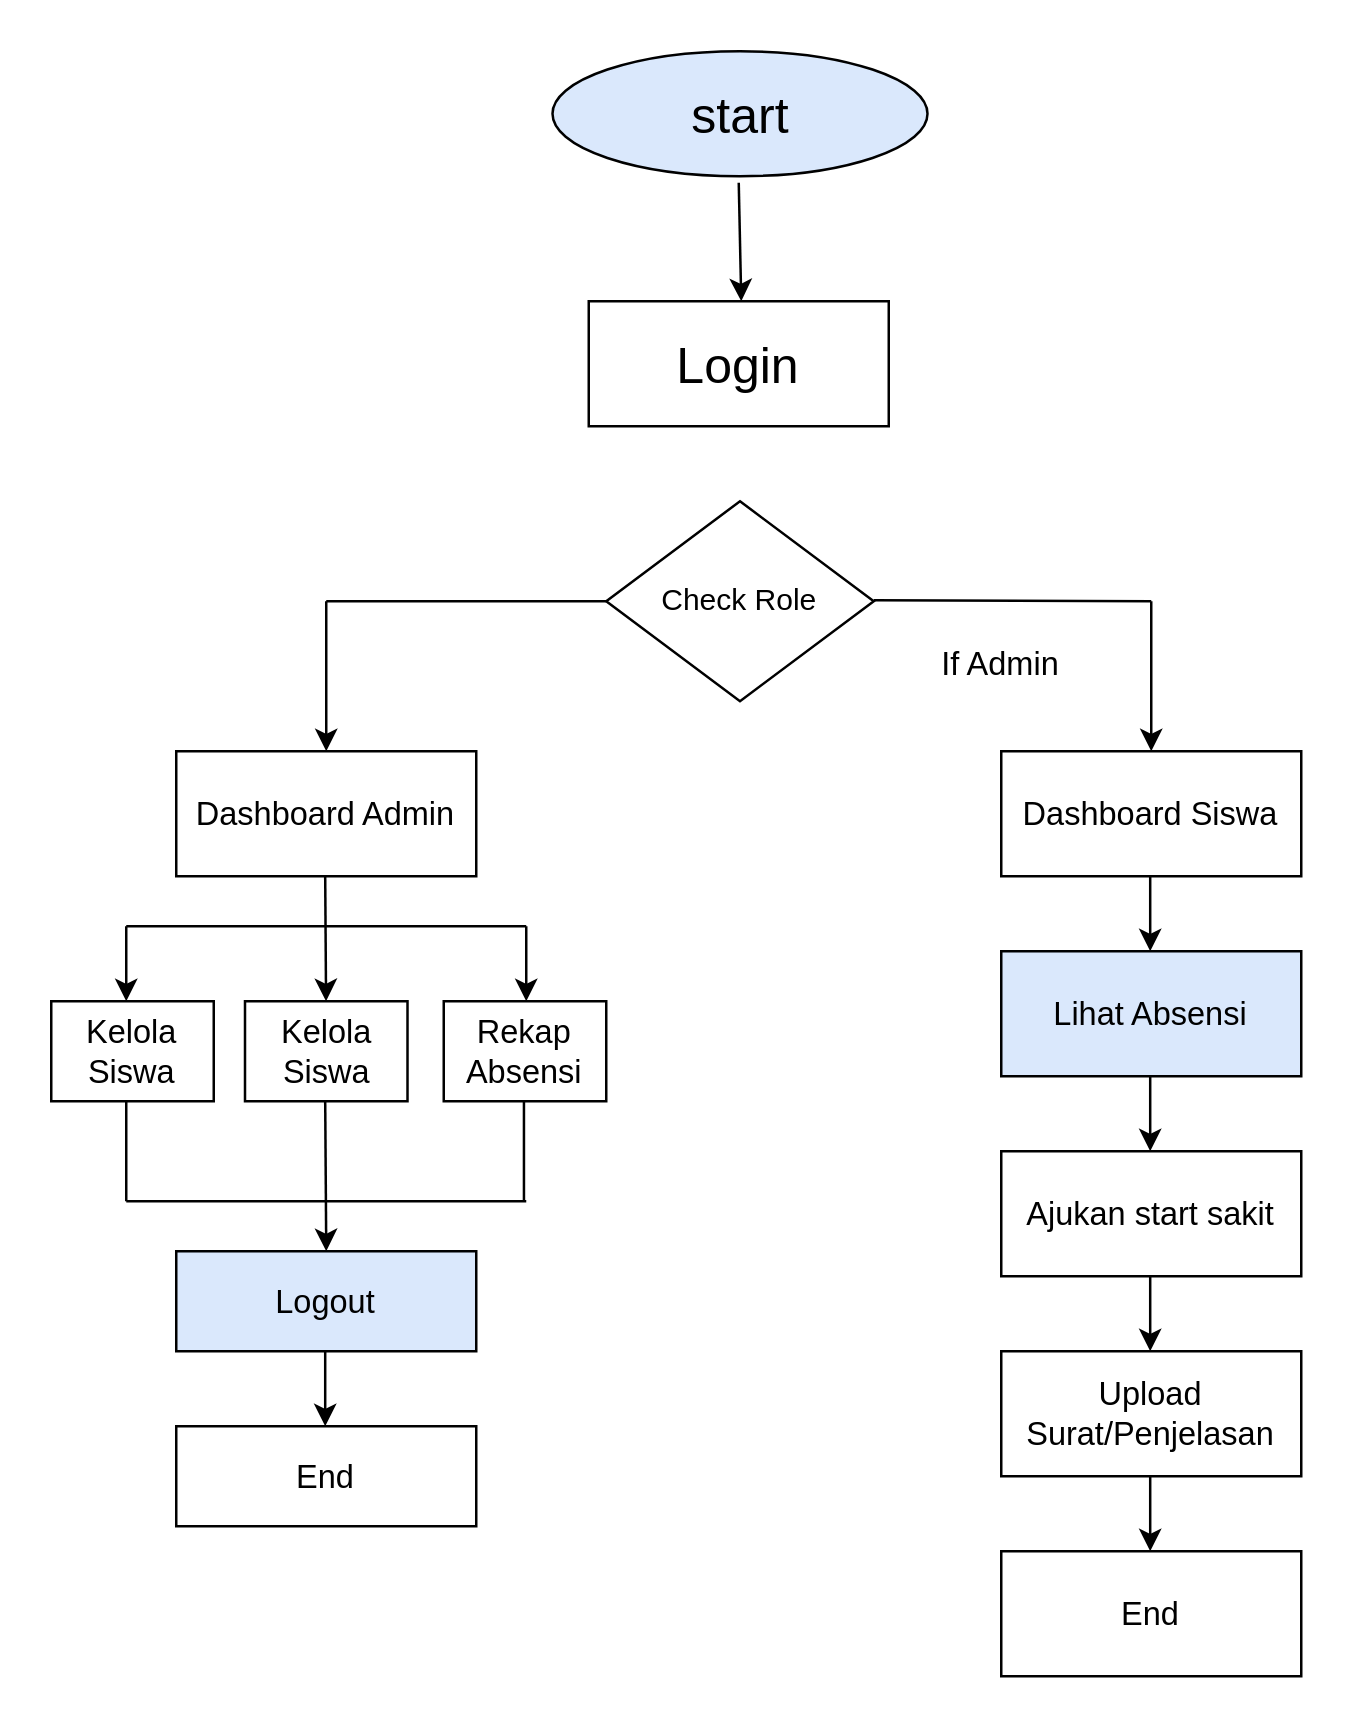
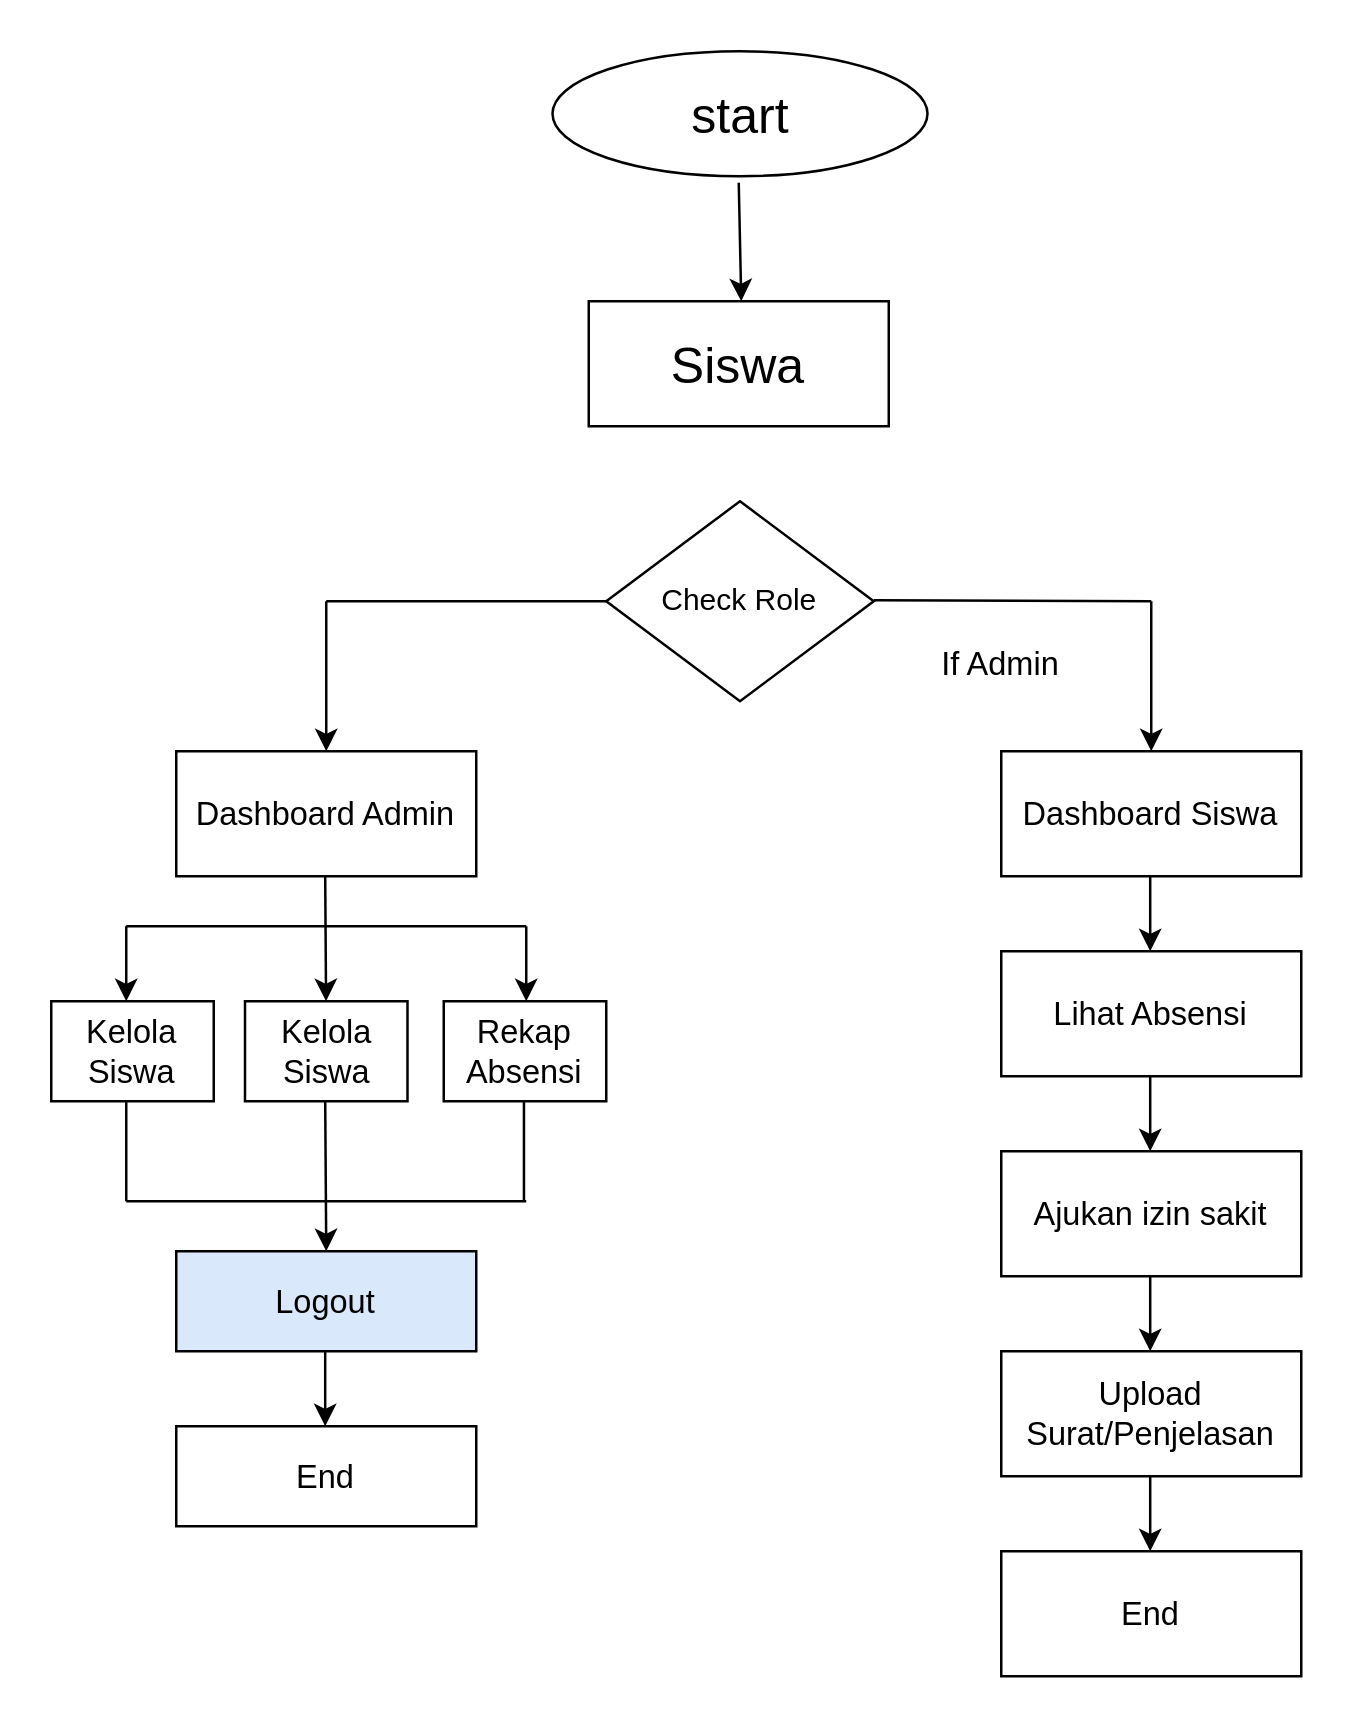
(740, 114) -> (740, 114)
(739, 364) -> (739, 364)
(1151, 1014) -> (1151, 1014)
(1151, 1214) -> (1151, 1214)
